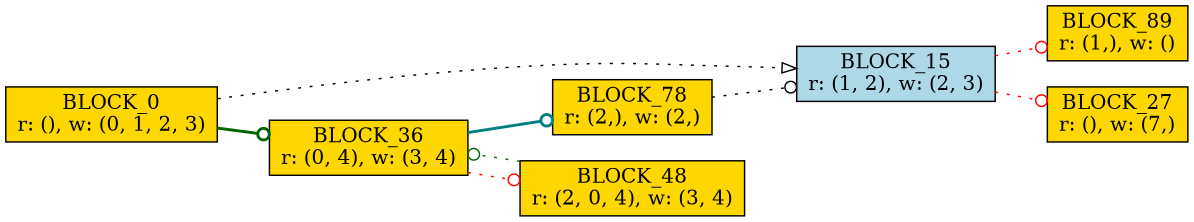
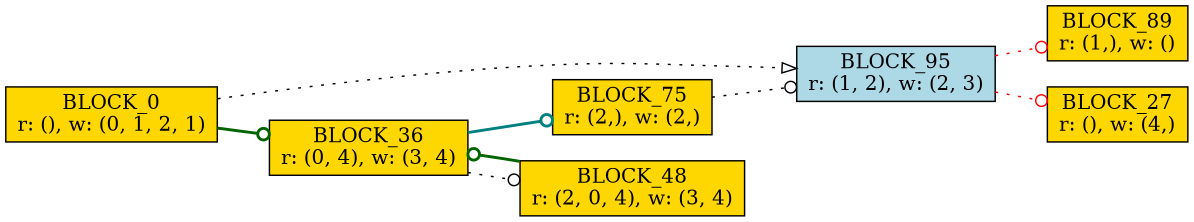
(896, 74) -> (896, 74)
(632, 107) -> (632, 107)
(112, 114) -> (112, 114)
(1118, 114) -> (1118, 114)
(500, 158) -> (500, 158)
(488, 176) -> (488, 176)
